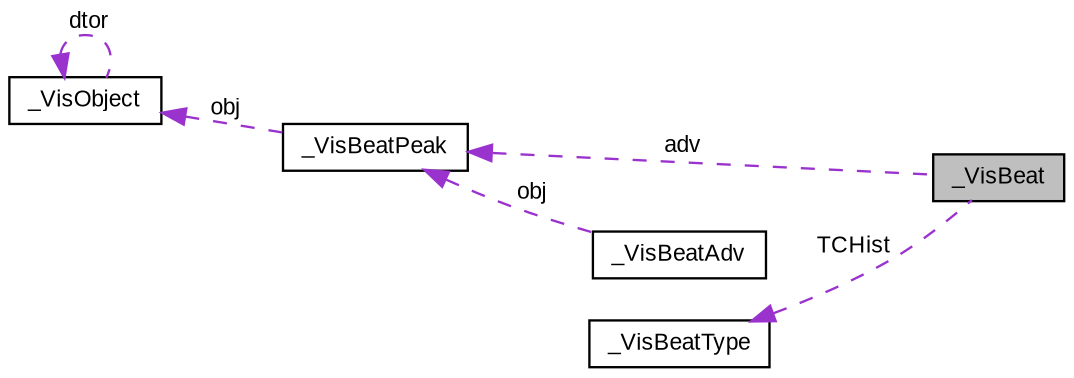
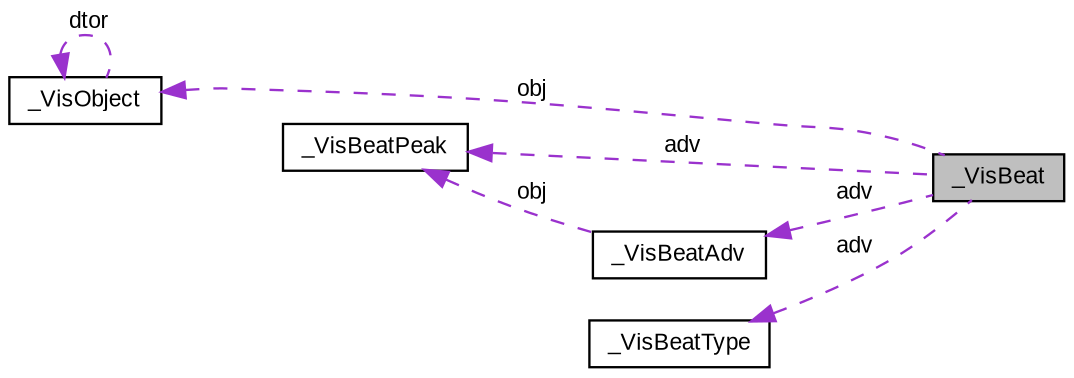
(234, 125) -> (567, 106)
none -> (861, 213)
(851, 247) -> (851, 247)
